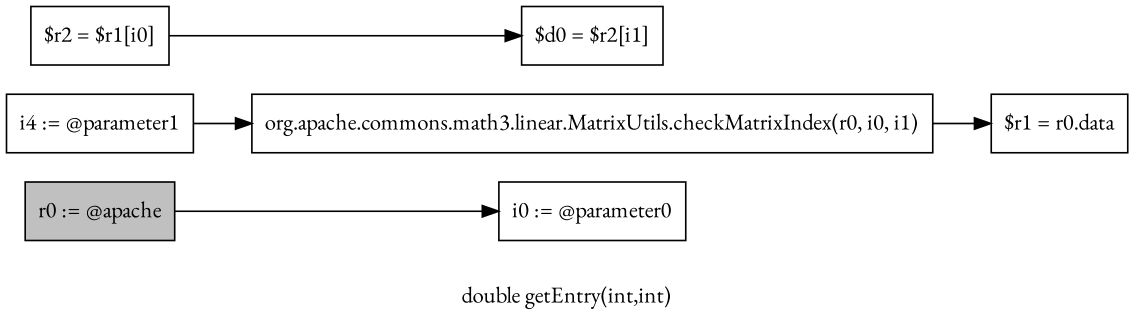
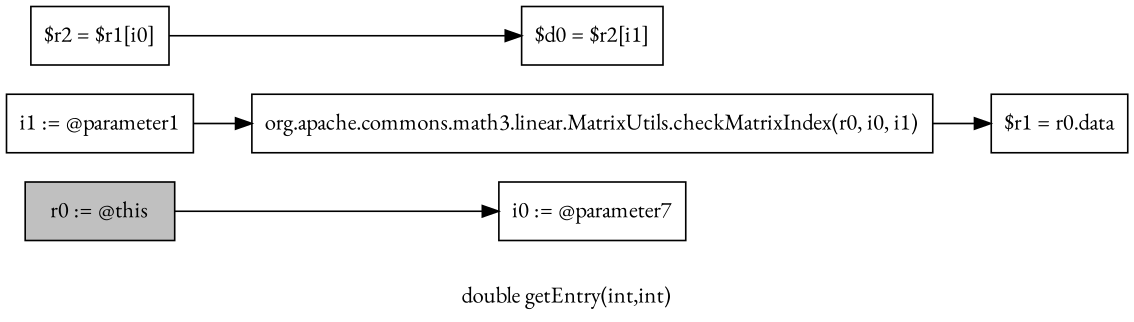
(100, 124) -> (100, 124)
(100, 211) -> (100, 211)
(592, 211) -> (592, 211)
